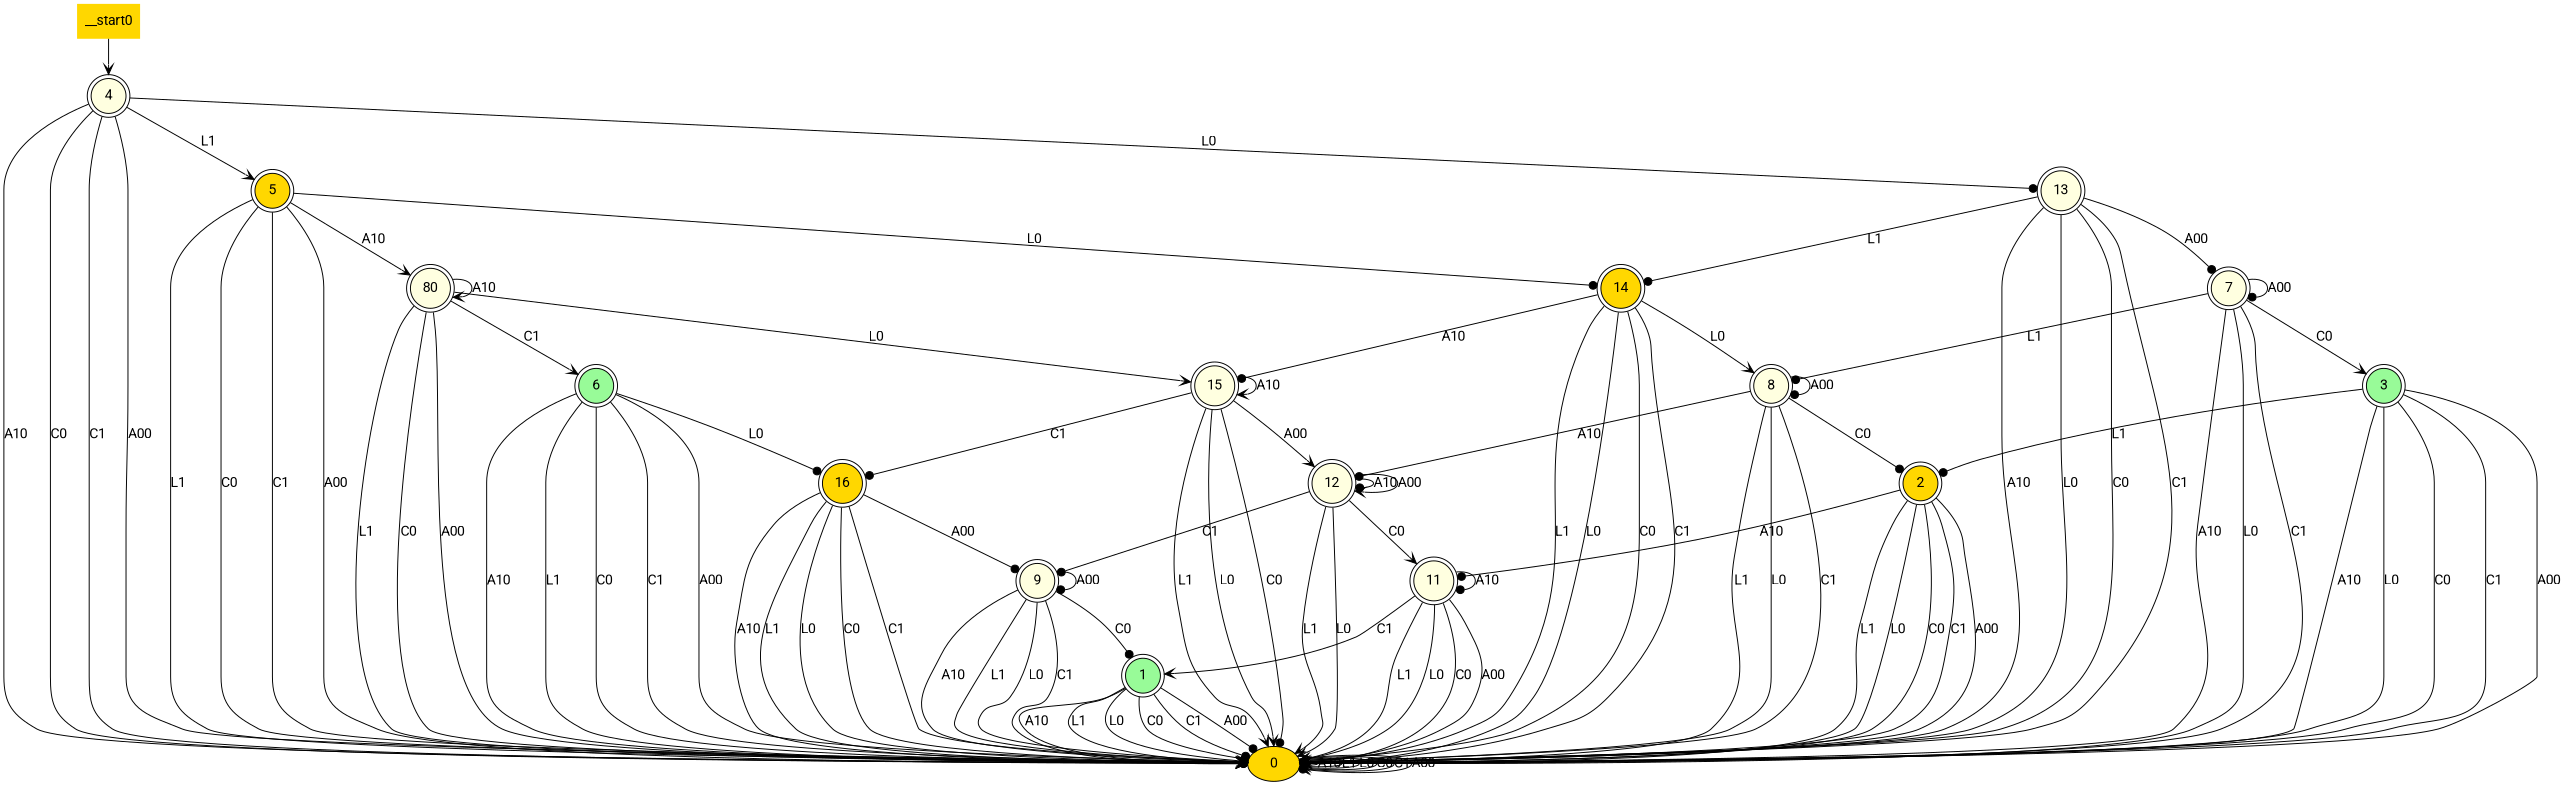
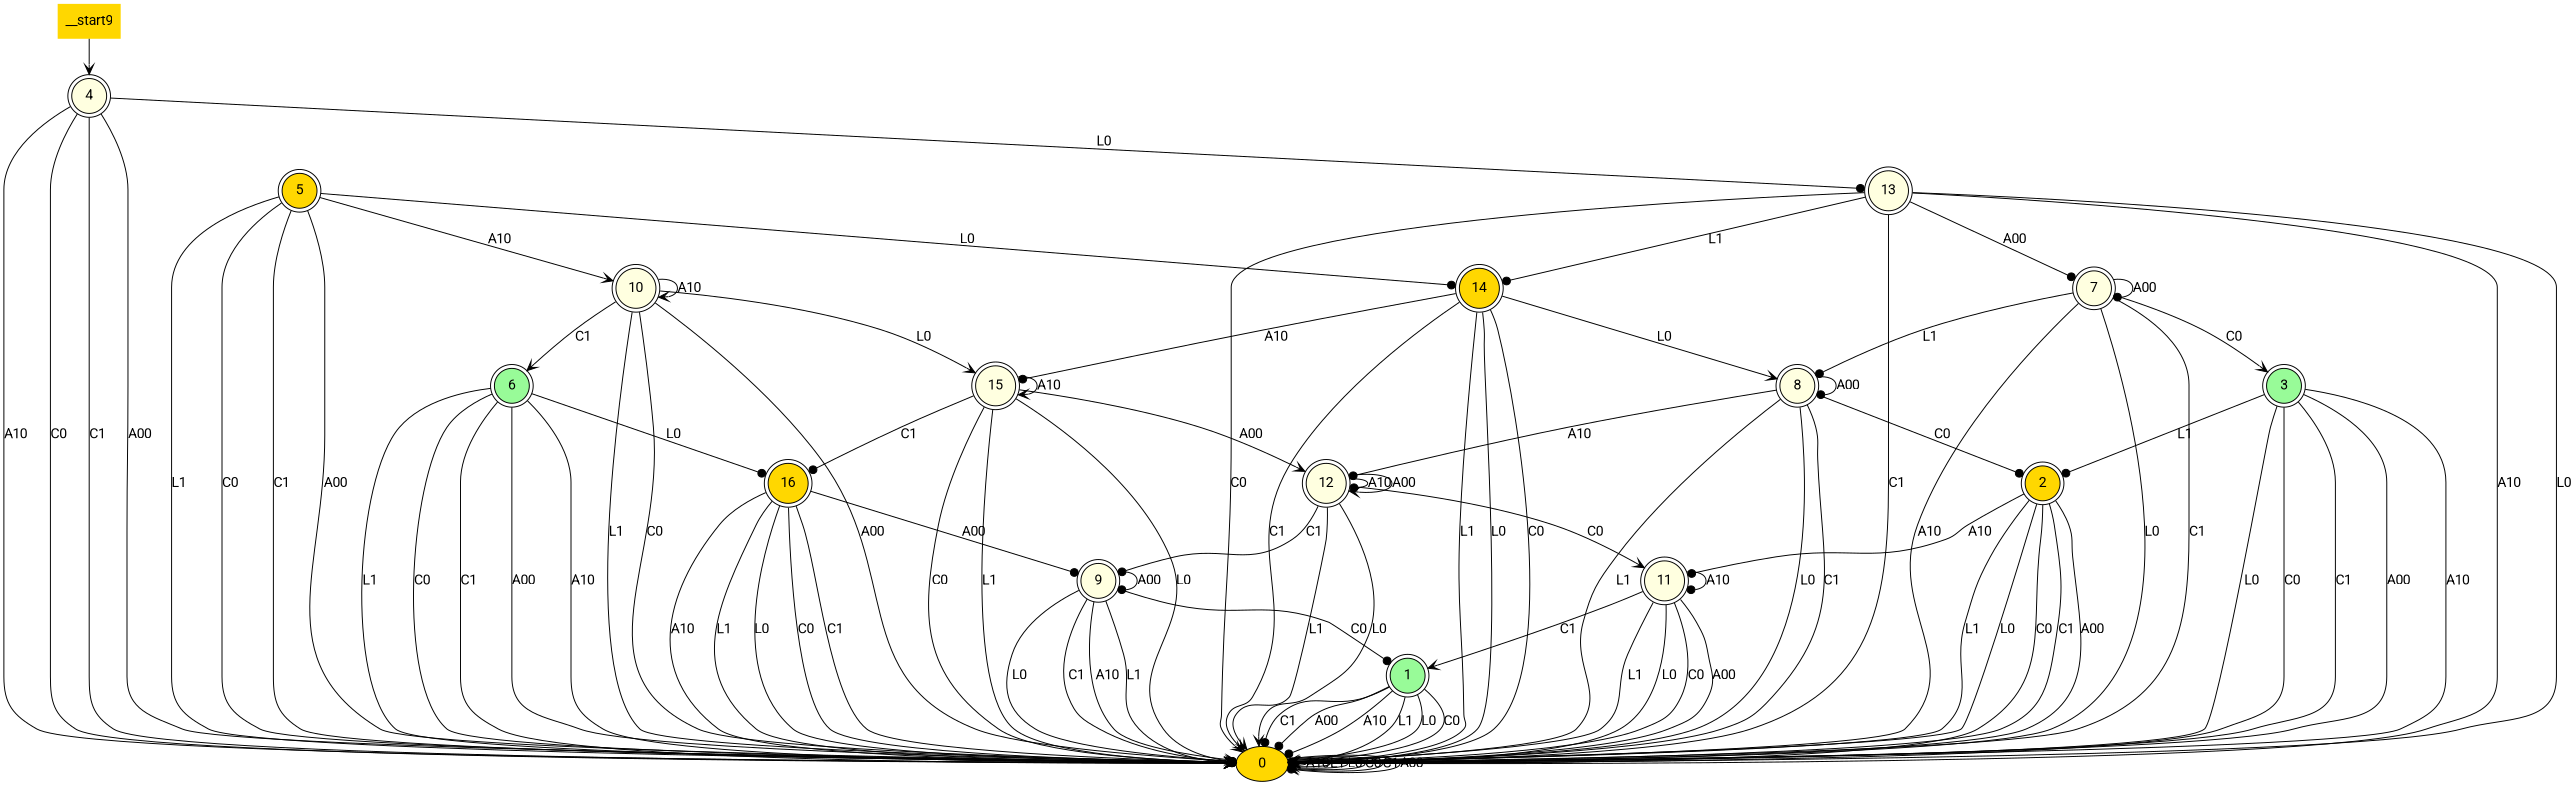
(109, 21) -> (89, 21)
(186, 141) -> none
(430, 288) -> (636, 288)
